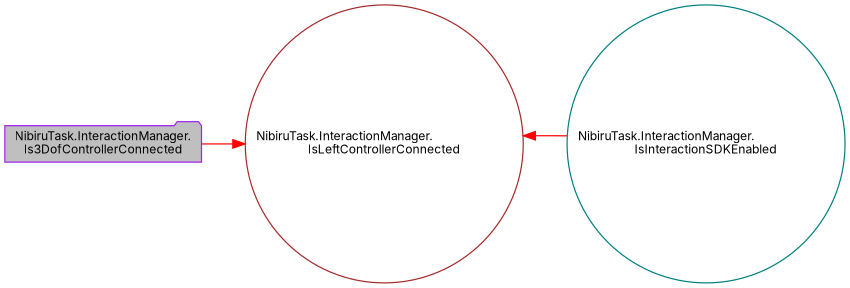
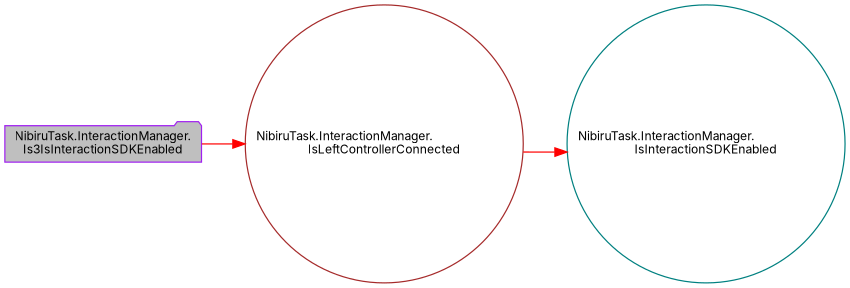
(551, 136) -> (539, 152)
(103, 144) -> (103, 144)
